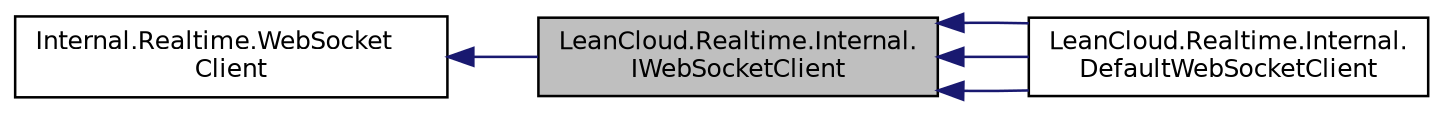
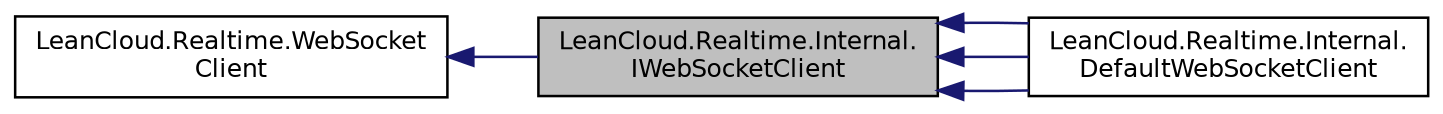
(231, 57) -> (231, 57)
